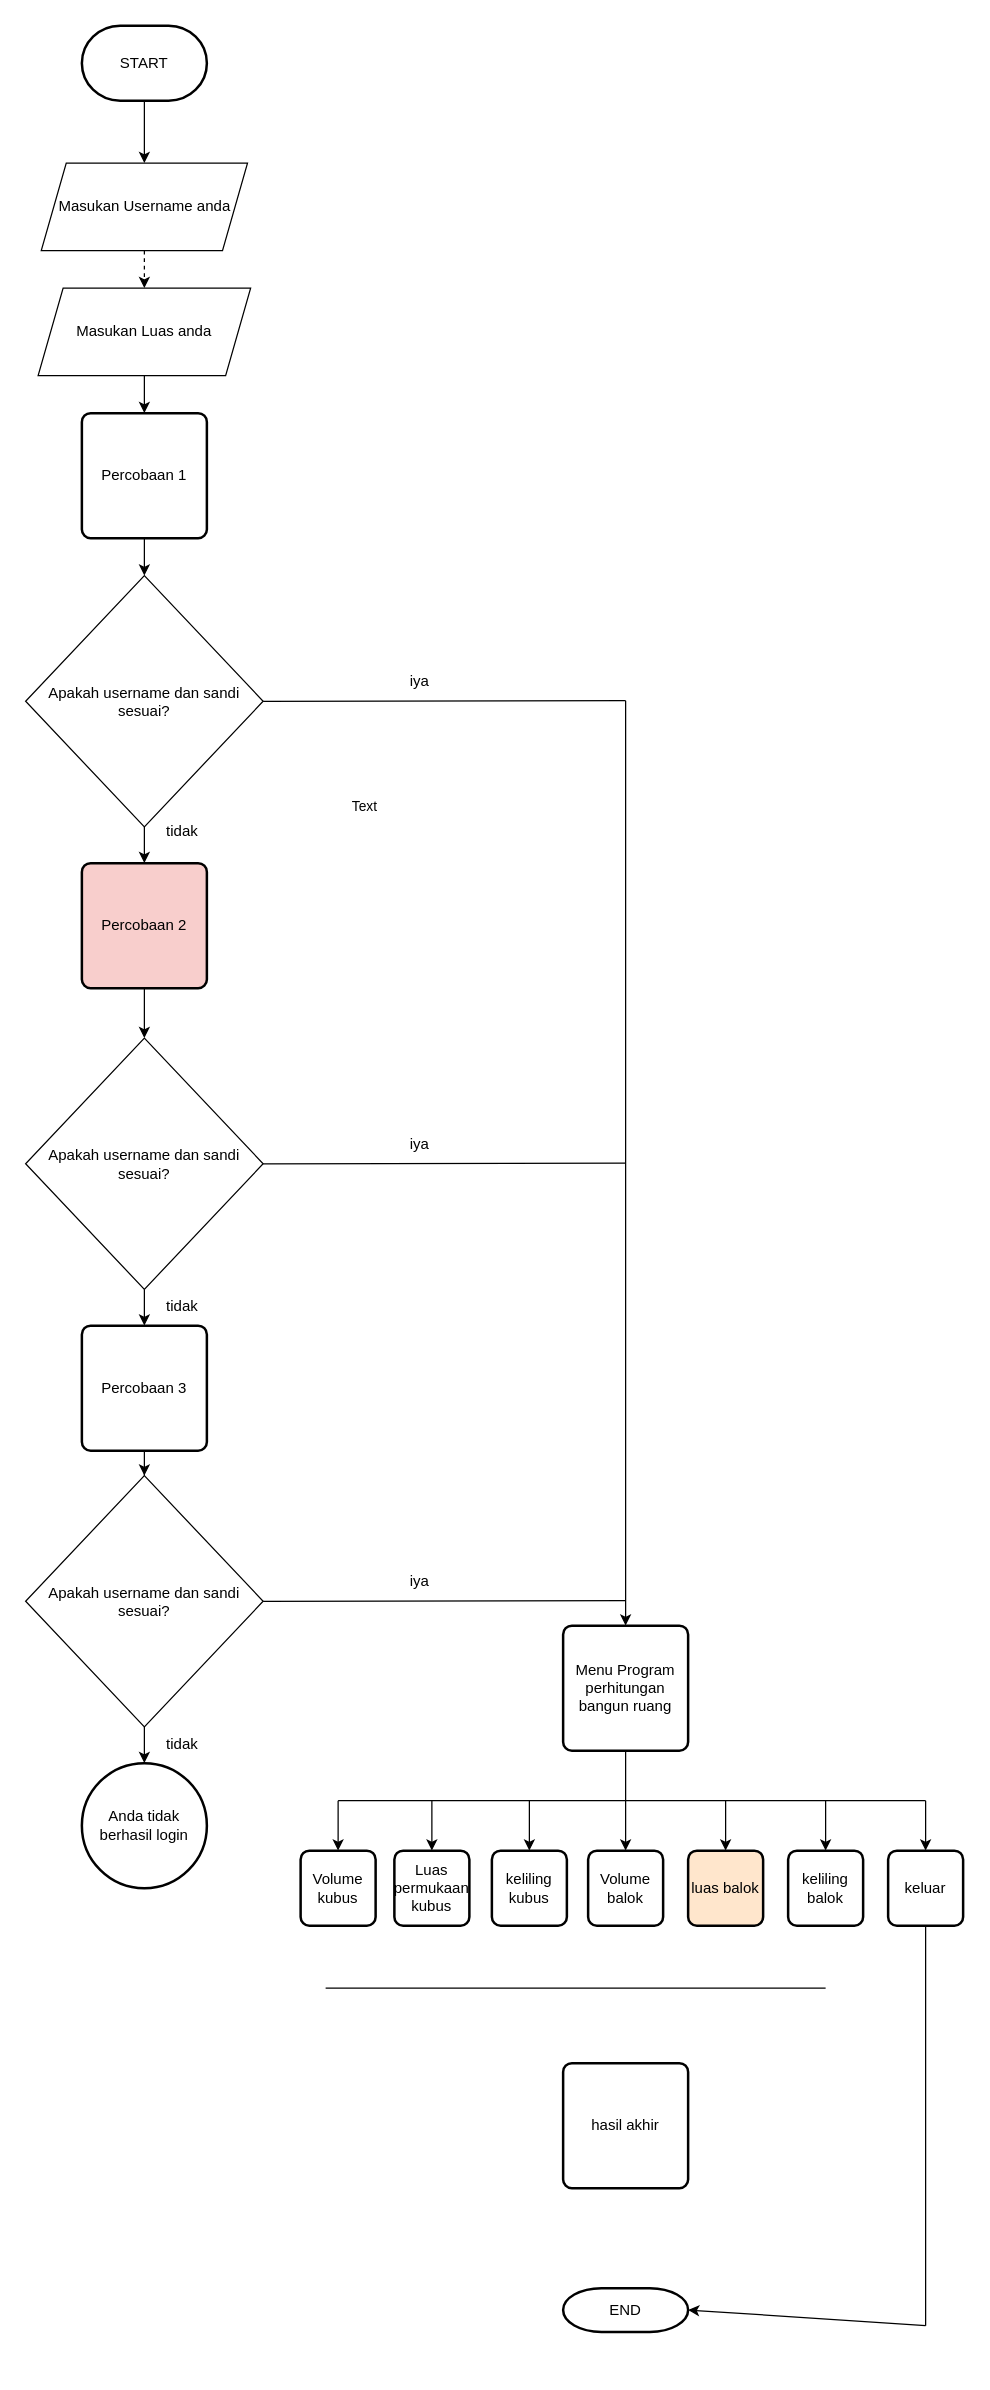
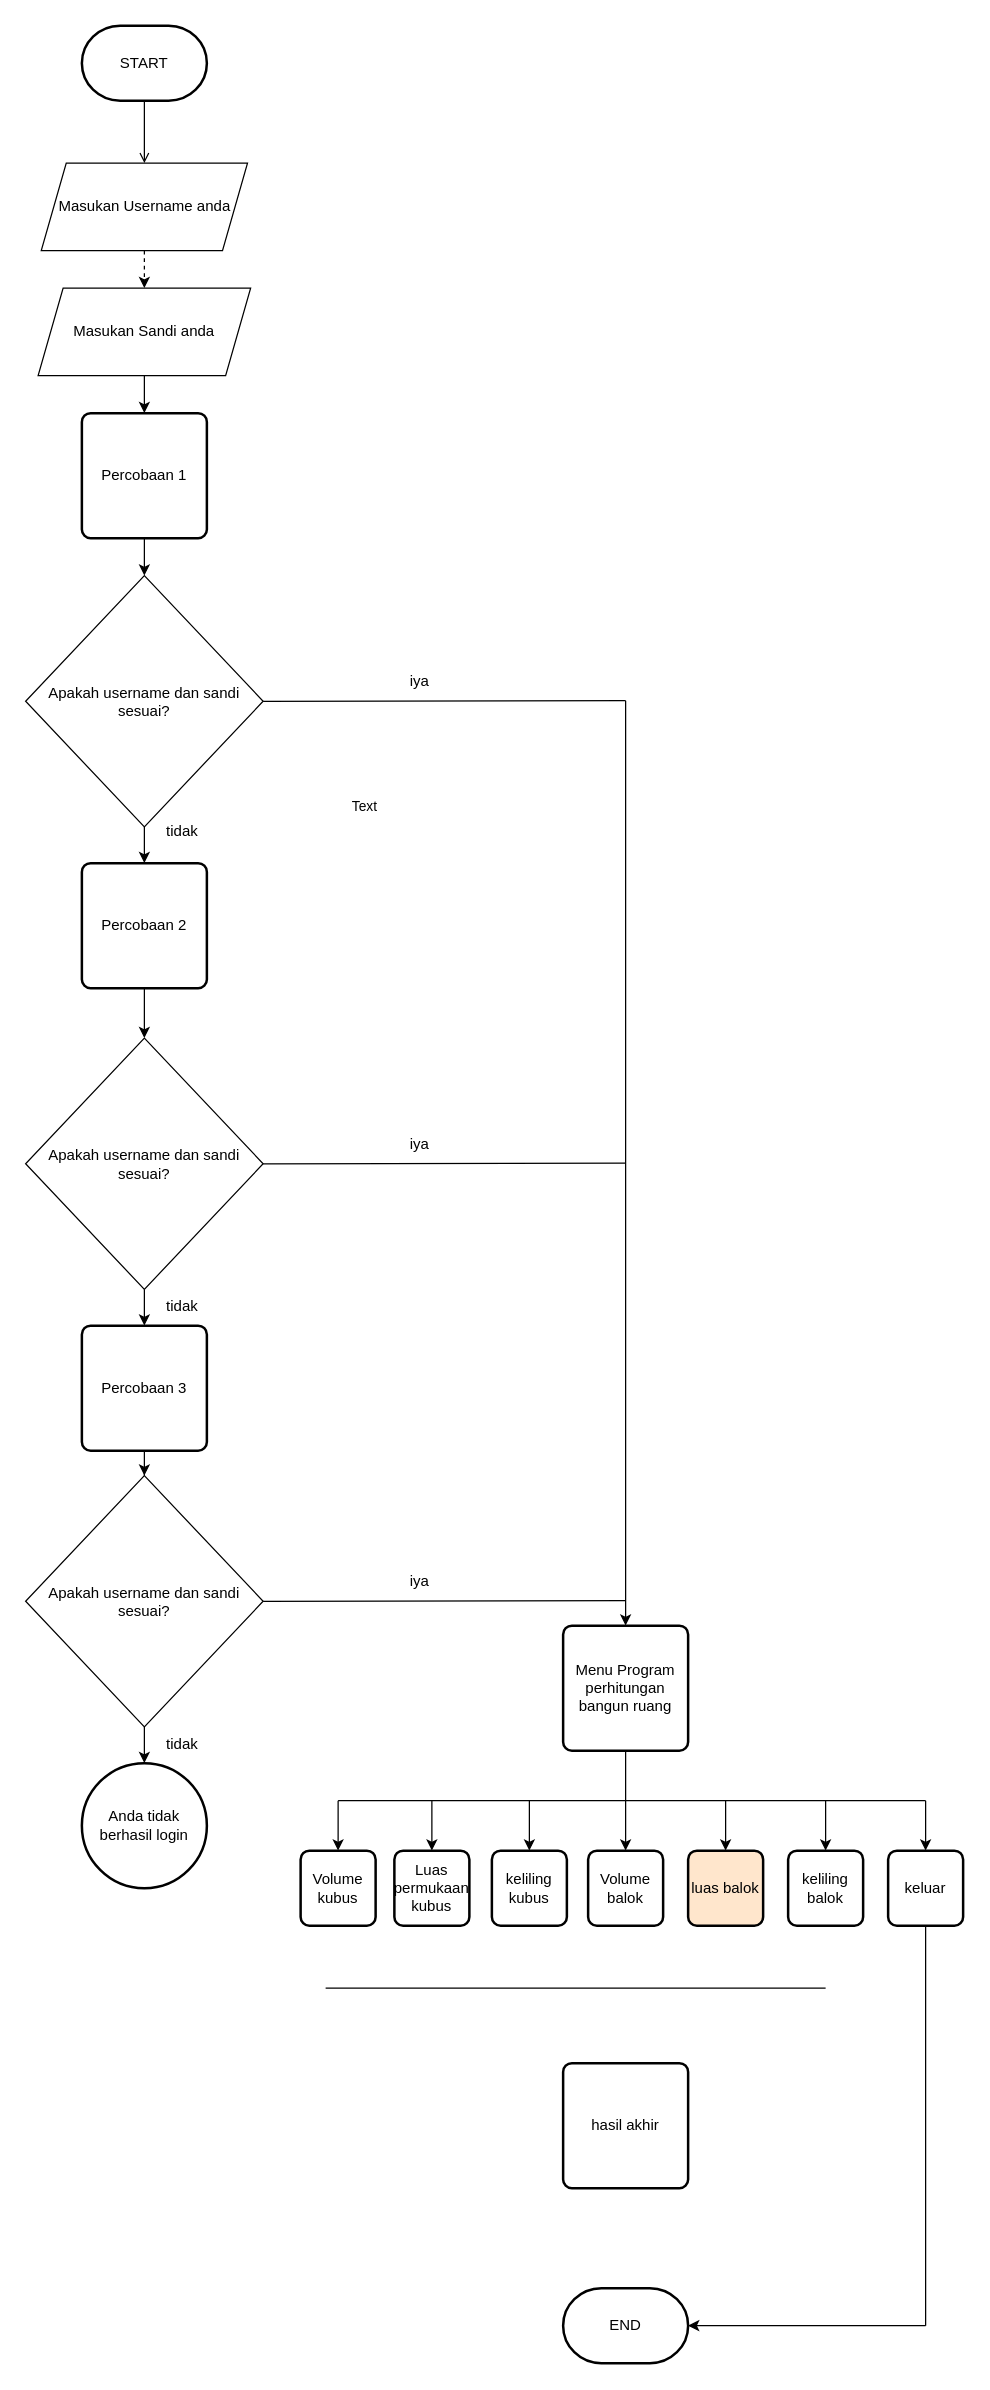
(144, 153) -> (144, 155)
(144, 332) -> (144, 332)
(144, 926) -> (144, 926)
(626, 2310) -> (626, 2326)
